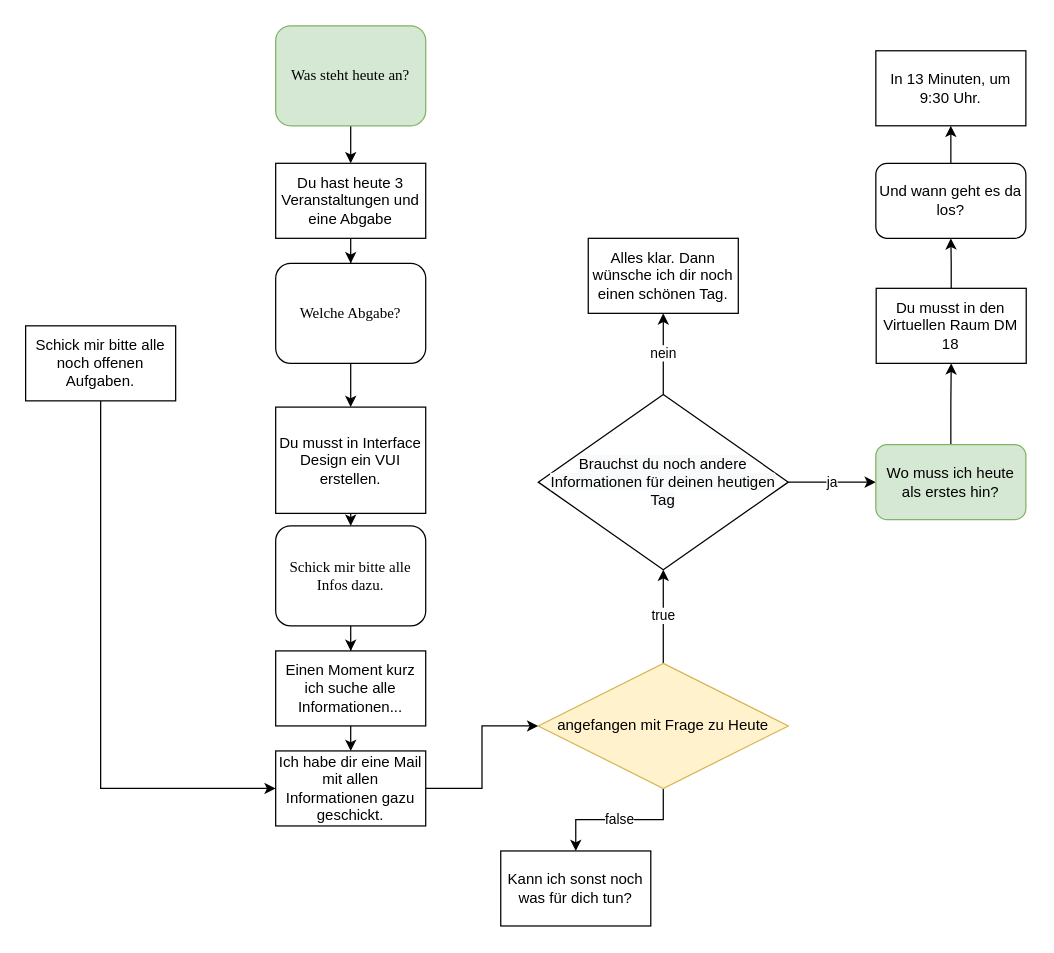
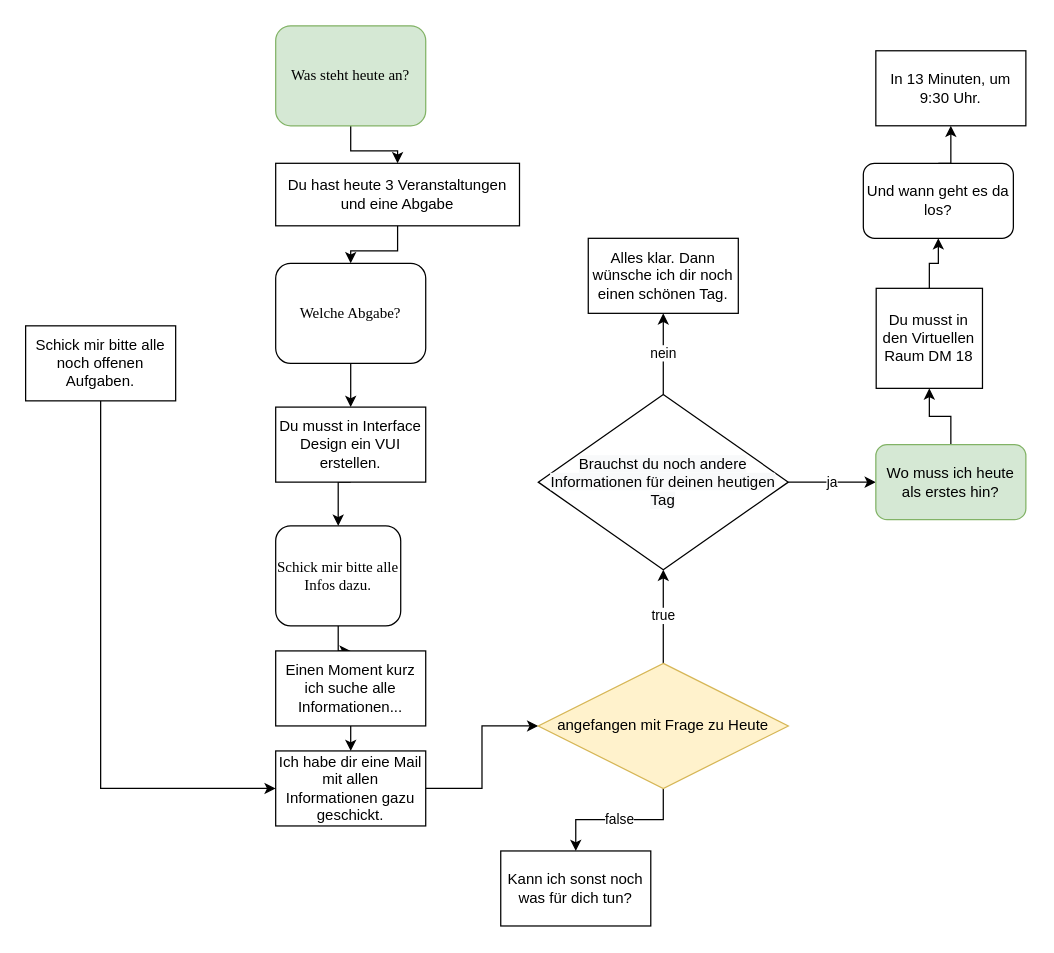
(351, 201) -> (398, 194)
(951, 201) -> (938, 201)
(951, 326) -> (929, 338)
(351, 460) -> (351, 444)
(351, 576) -> (338, 576)
